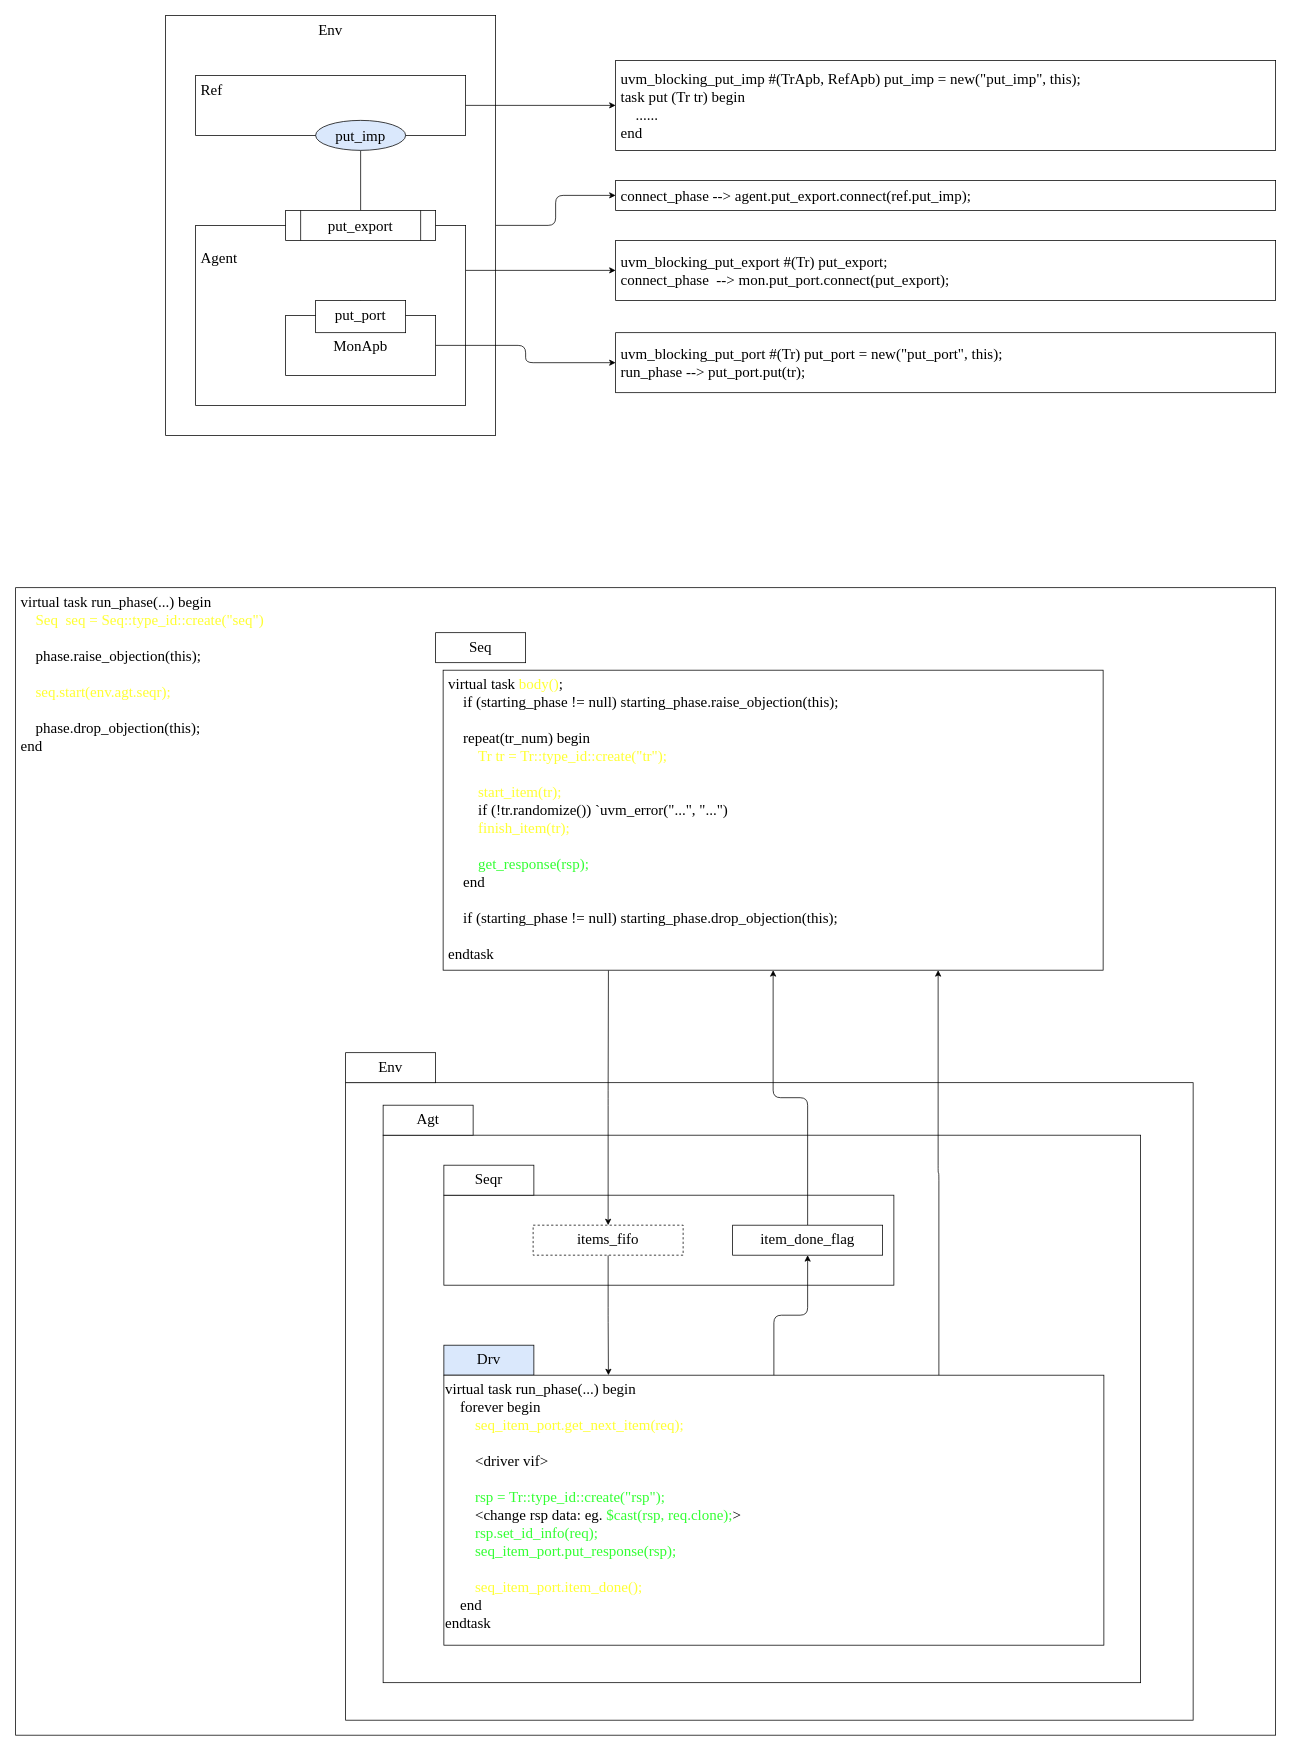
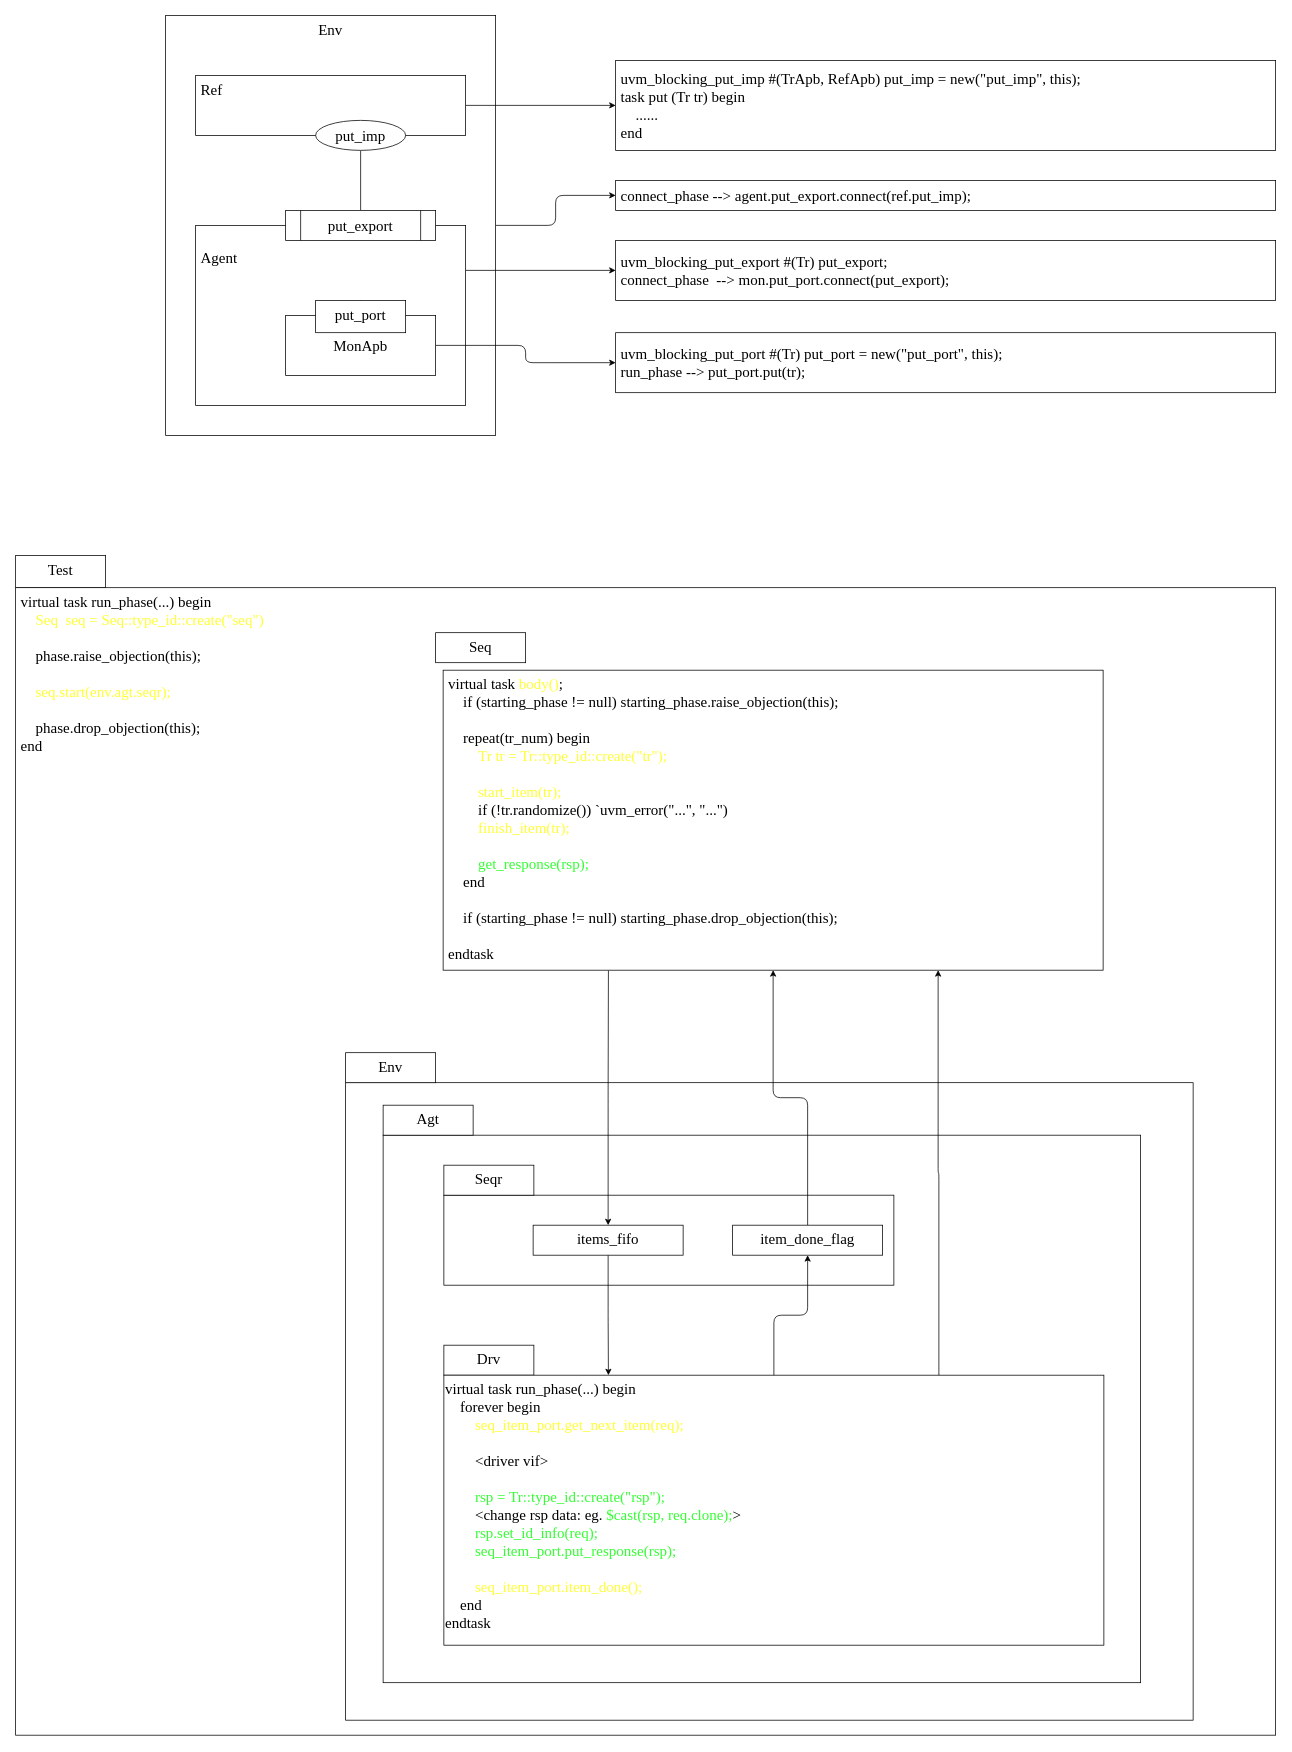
(360, 135) -> (360, 135)
none -> (60, 572)
(608, 1240) -> (608, 1240)
(489, 1360) -> (489, 1360)
